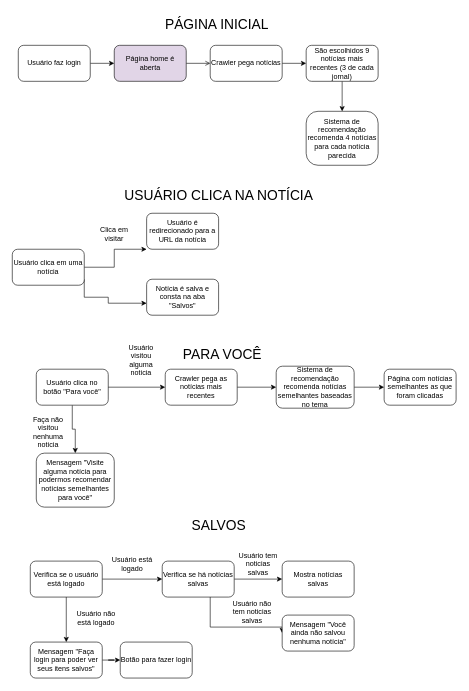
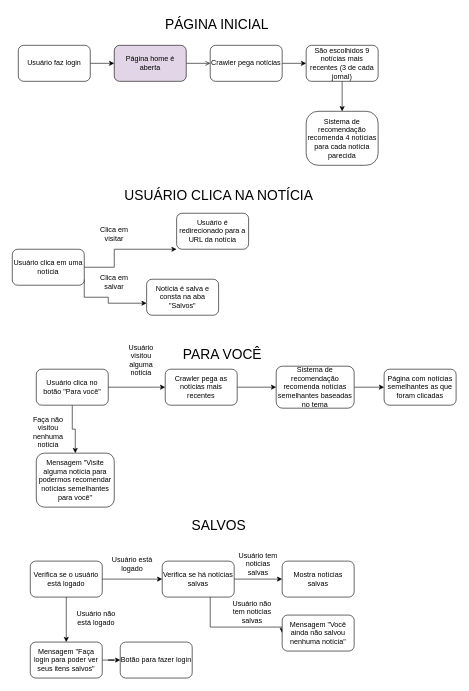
(183, 231) -> (213, 231)
none -> (114, 282)
